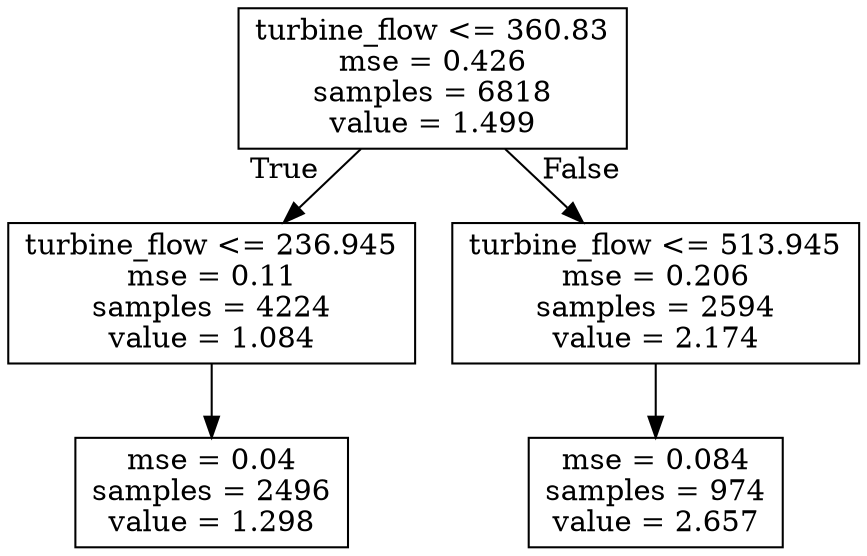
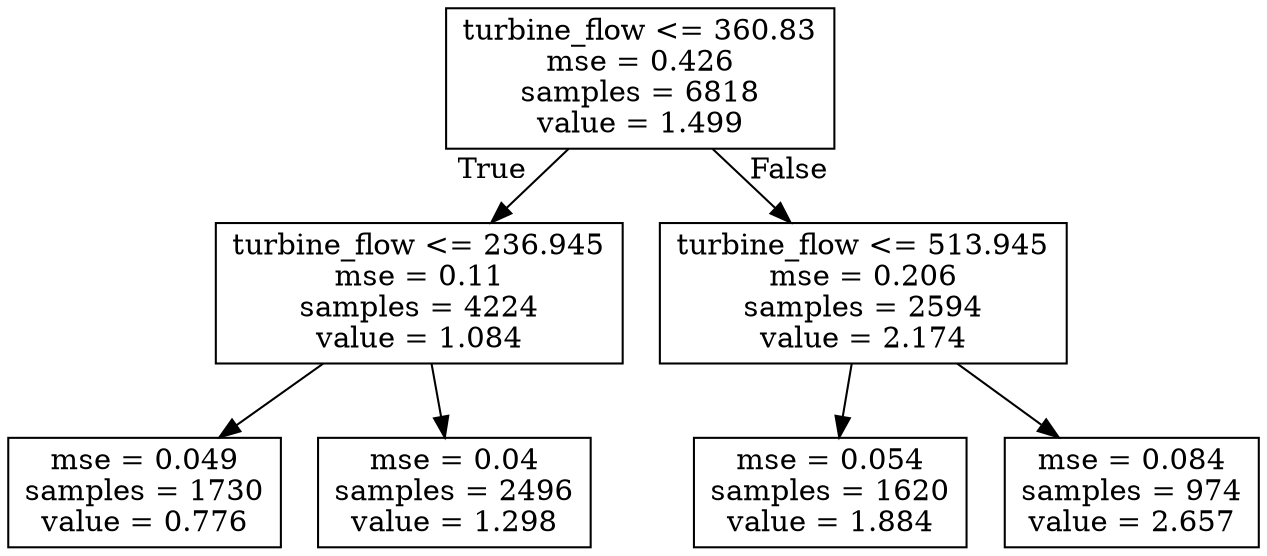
none -> (145, 493)
none -> (830, 493)
